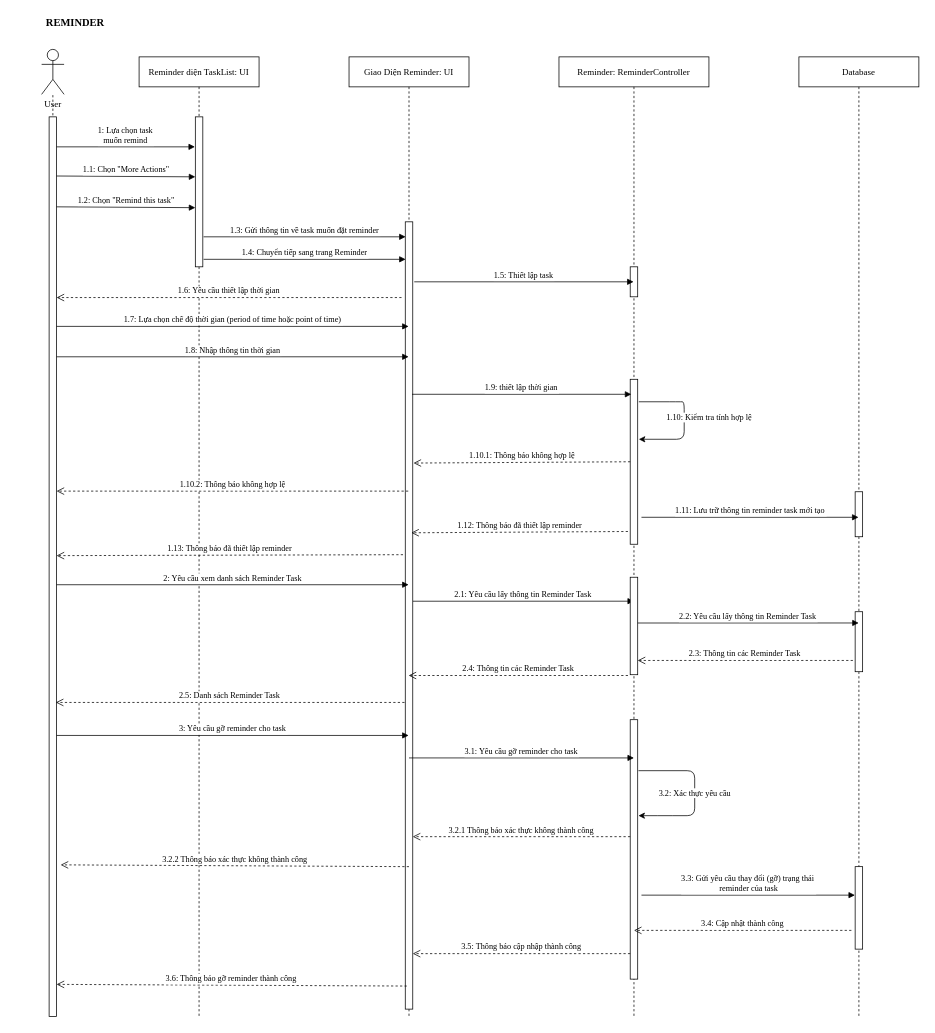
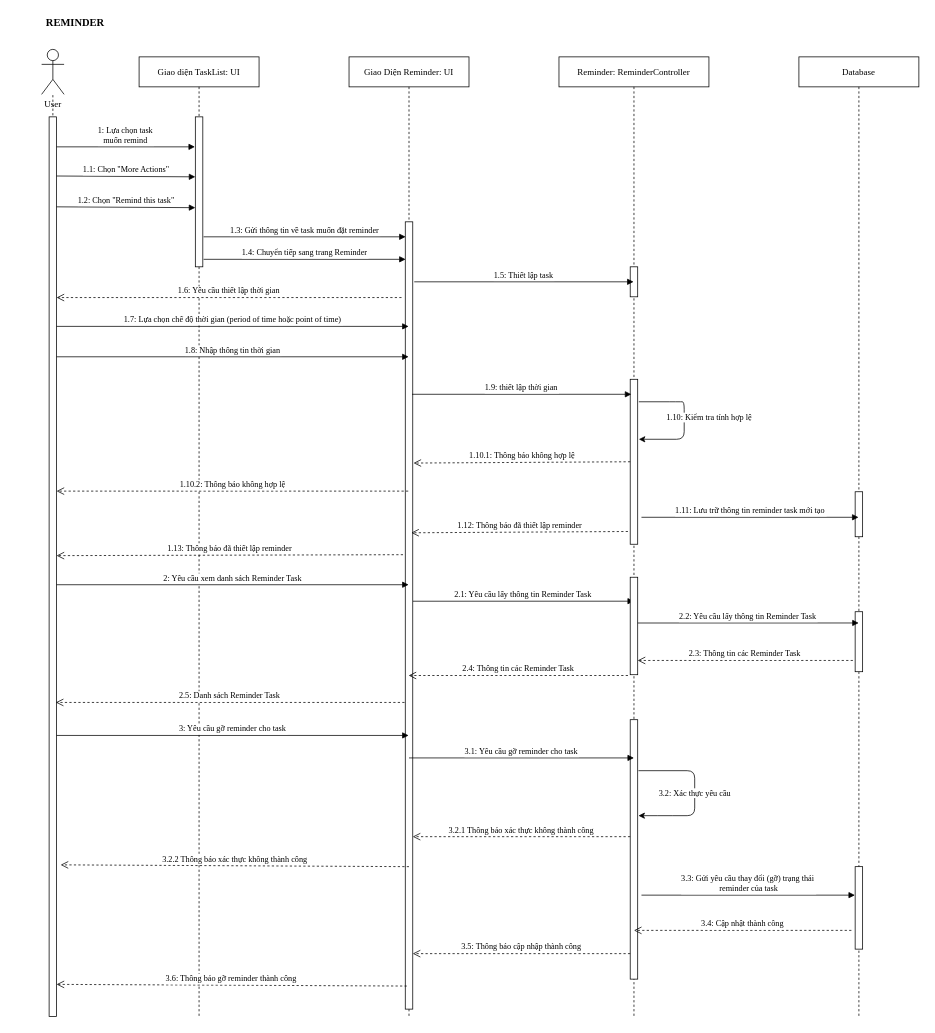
(199, 72) -> (199, 72)
